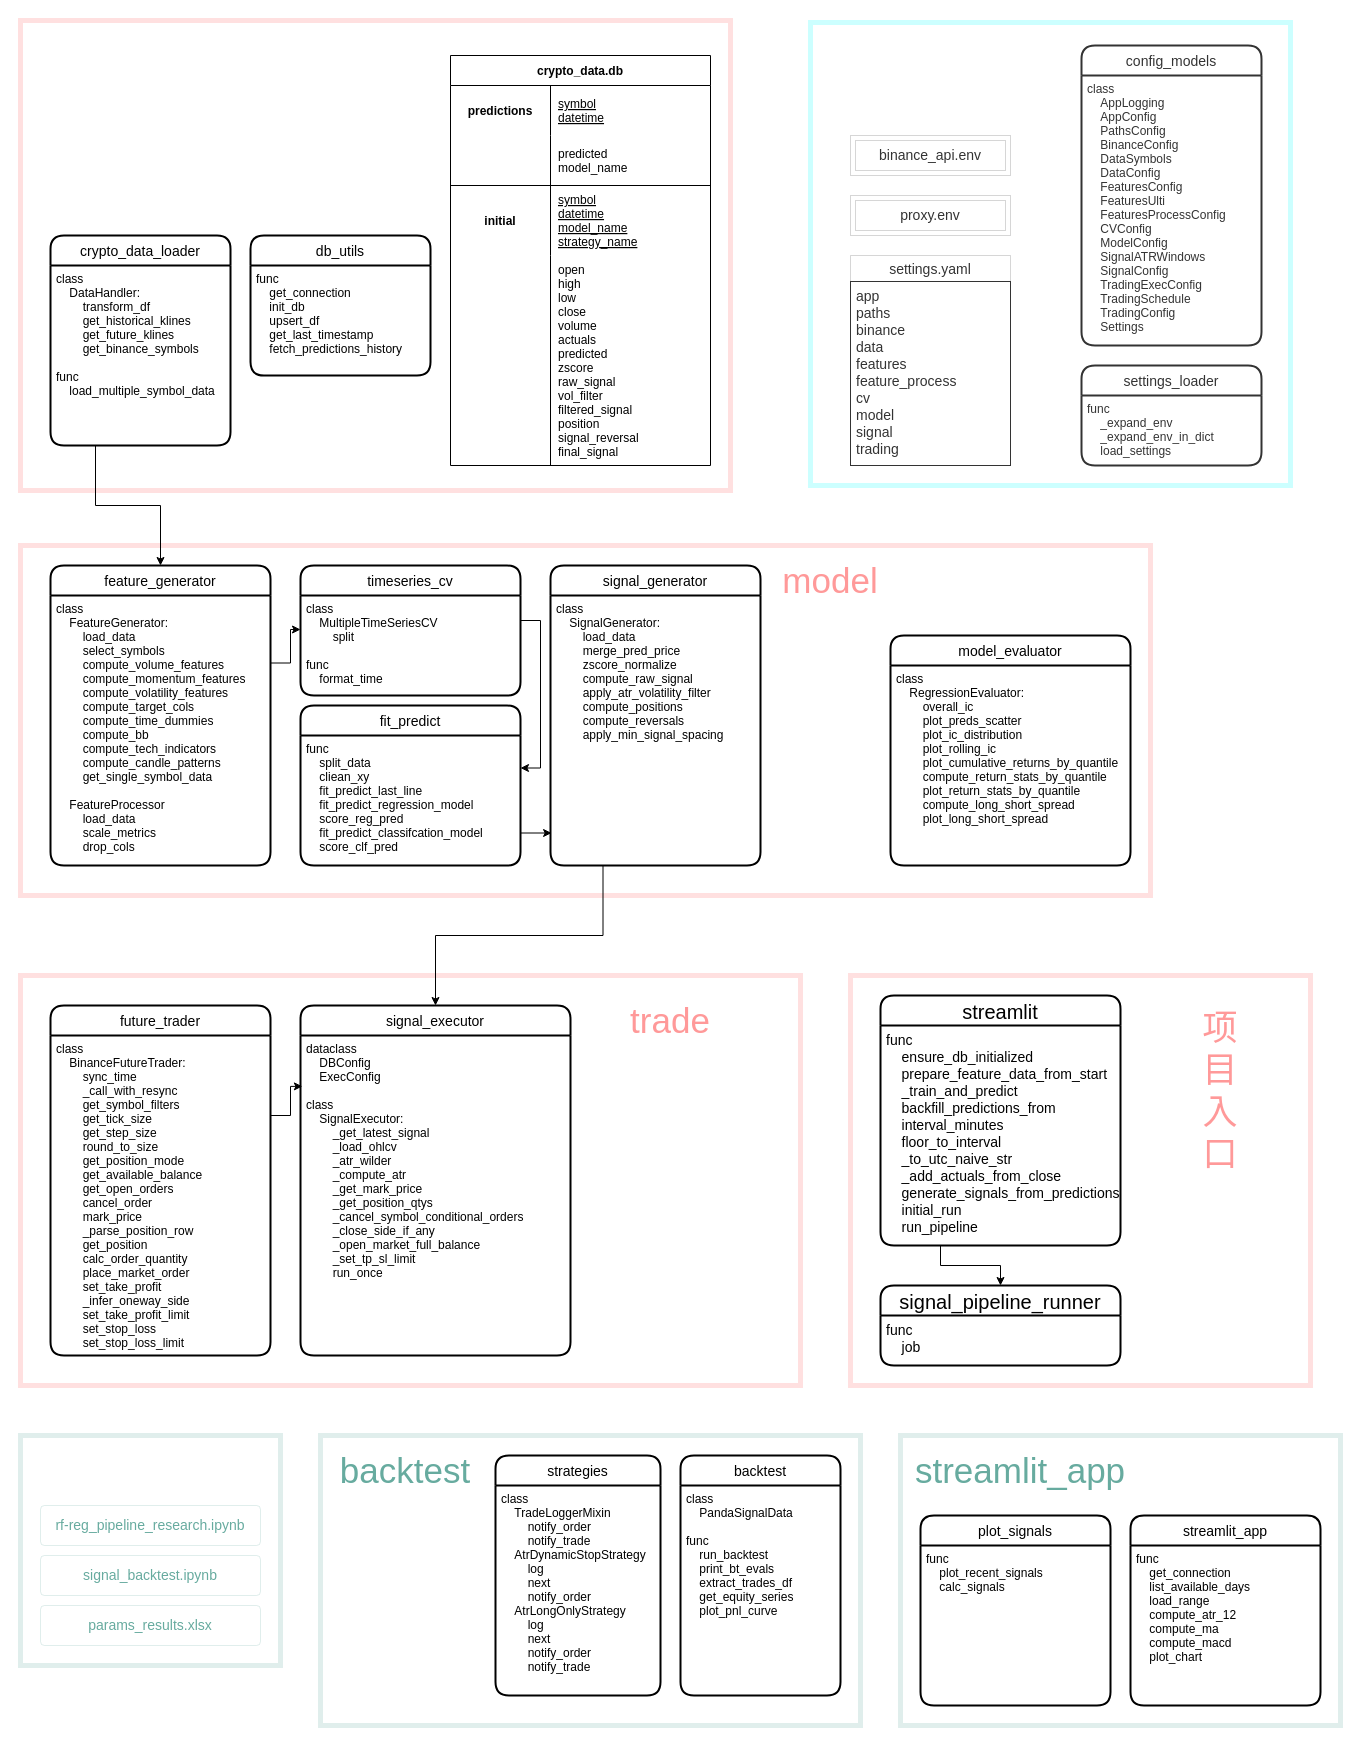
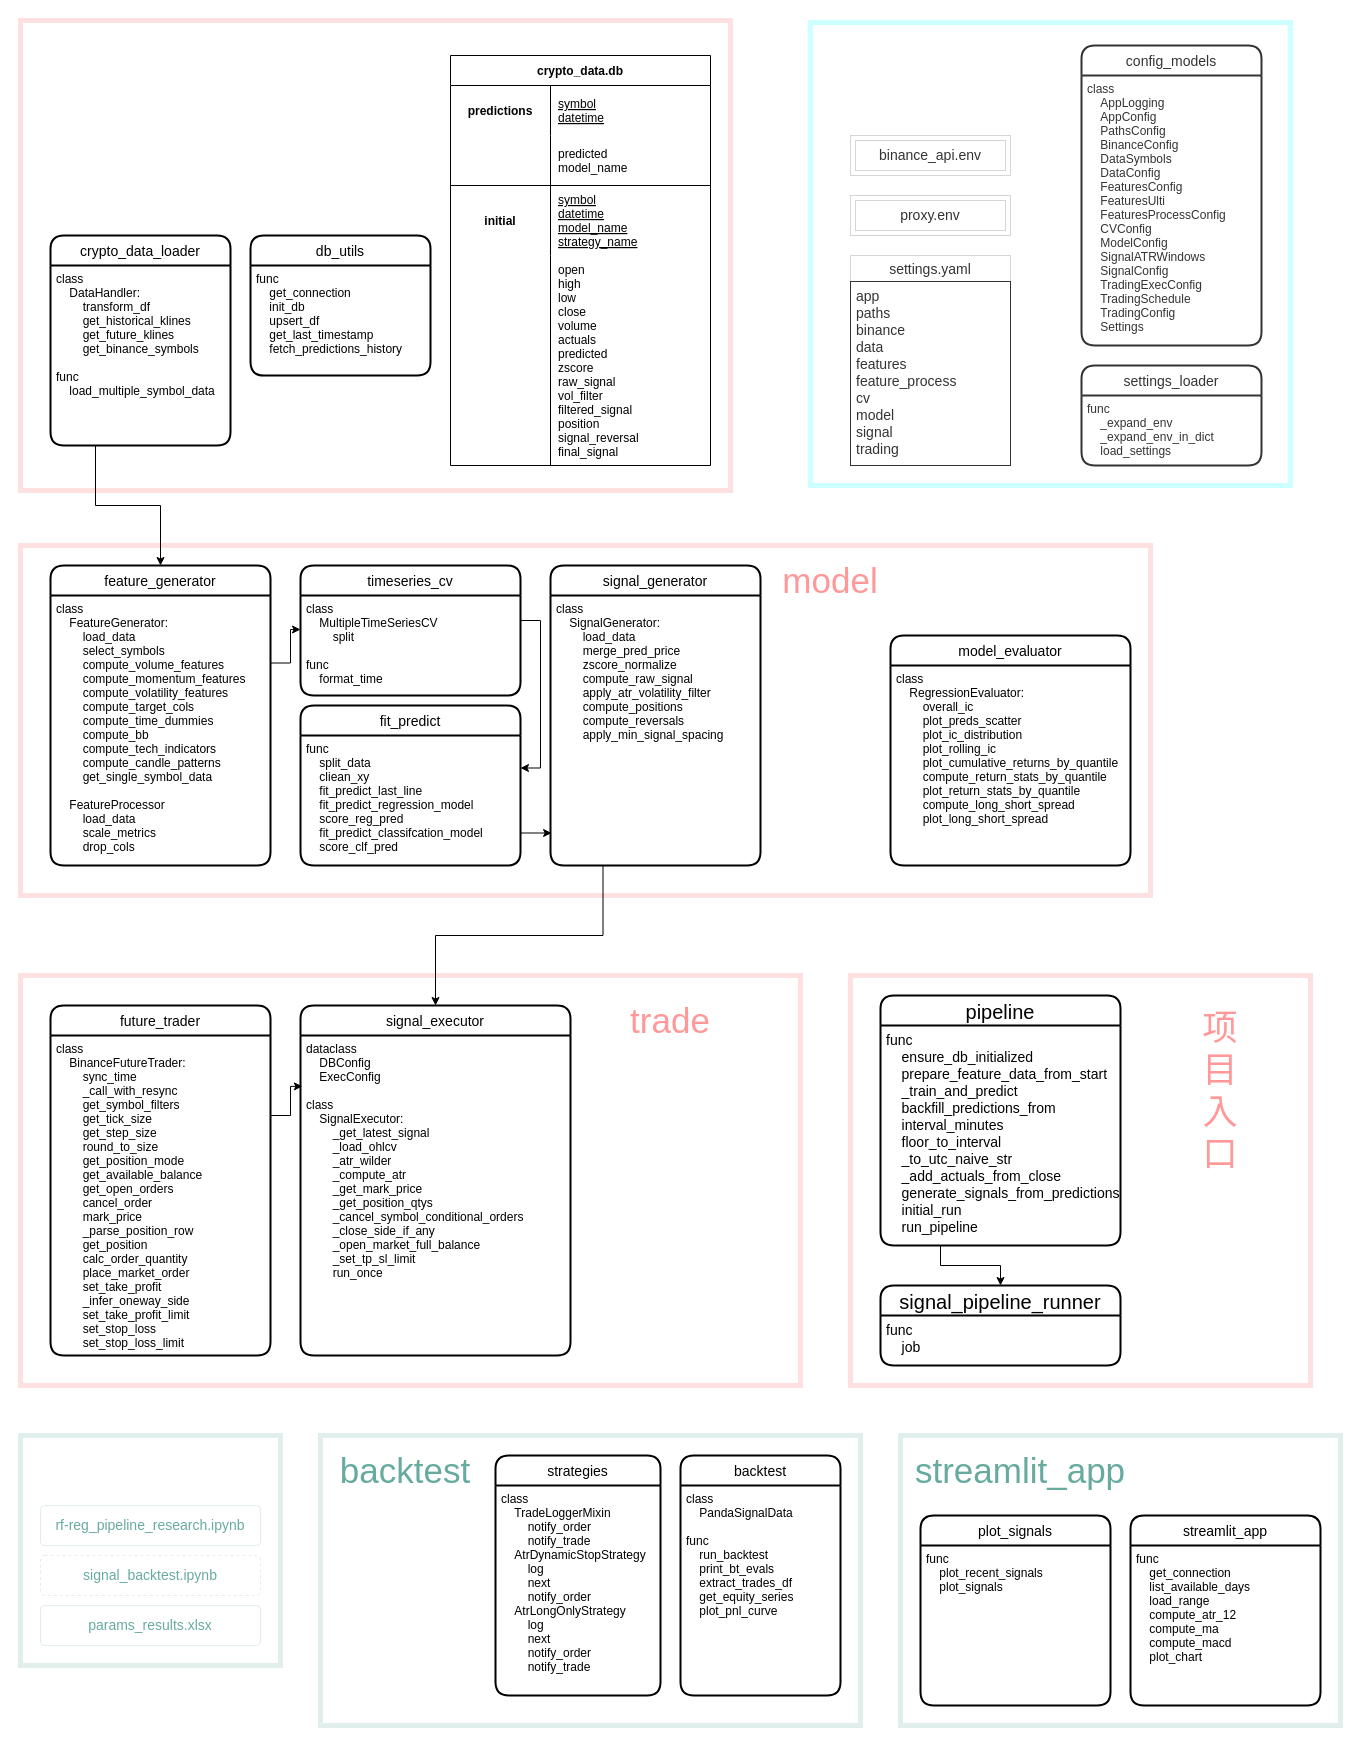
(1000, 1012) -> (1000, 1012)
(939, 1559) -> (939, 1559)
(151, 1576) -> (151, 1576)
